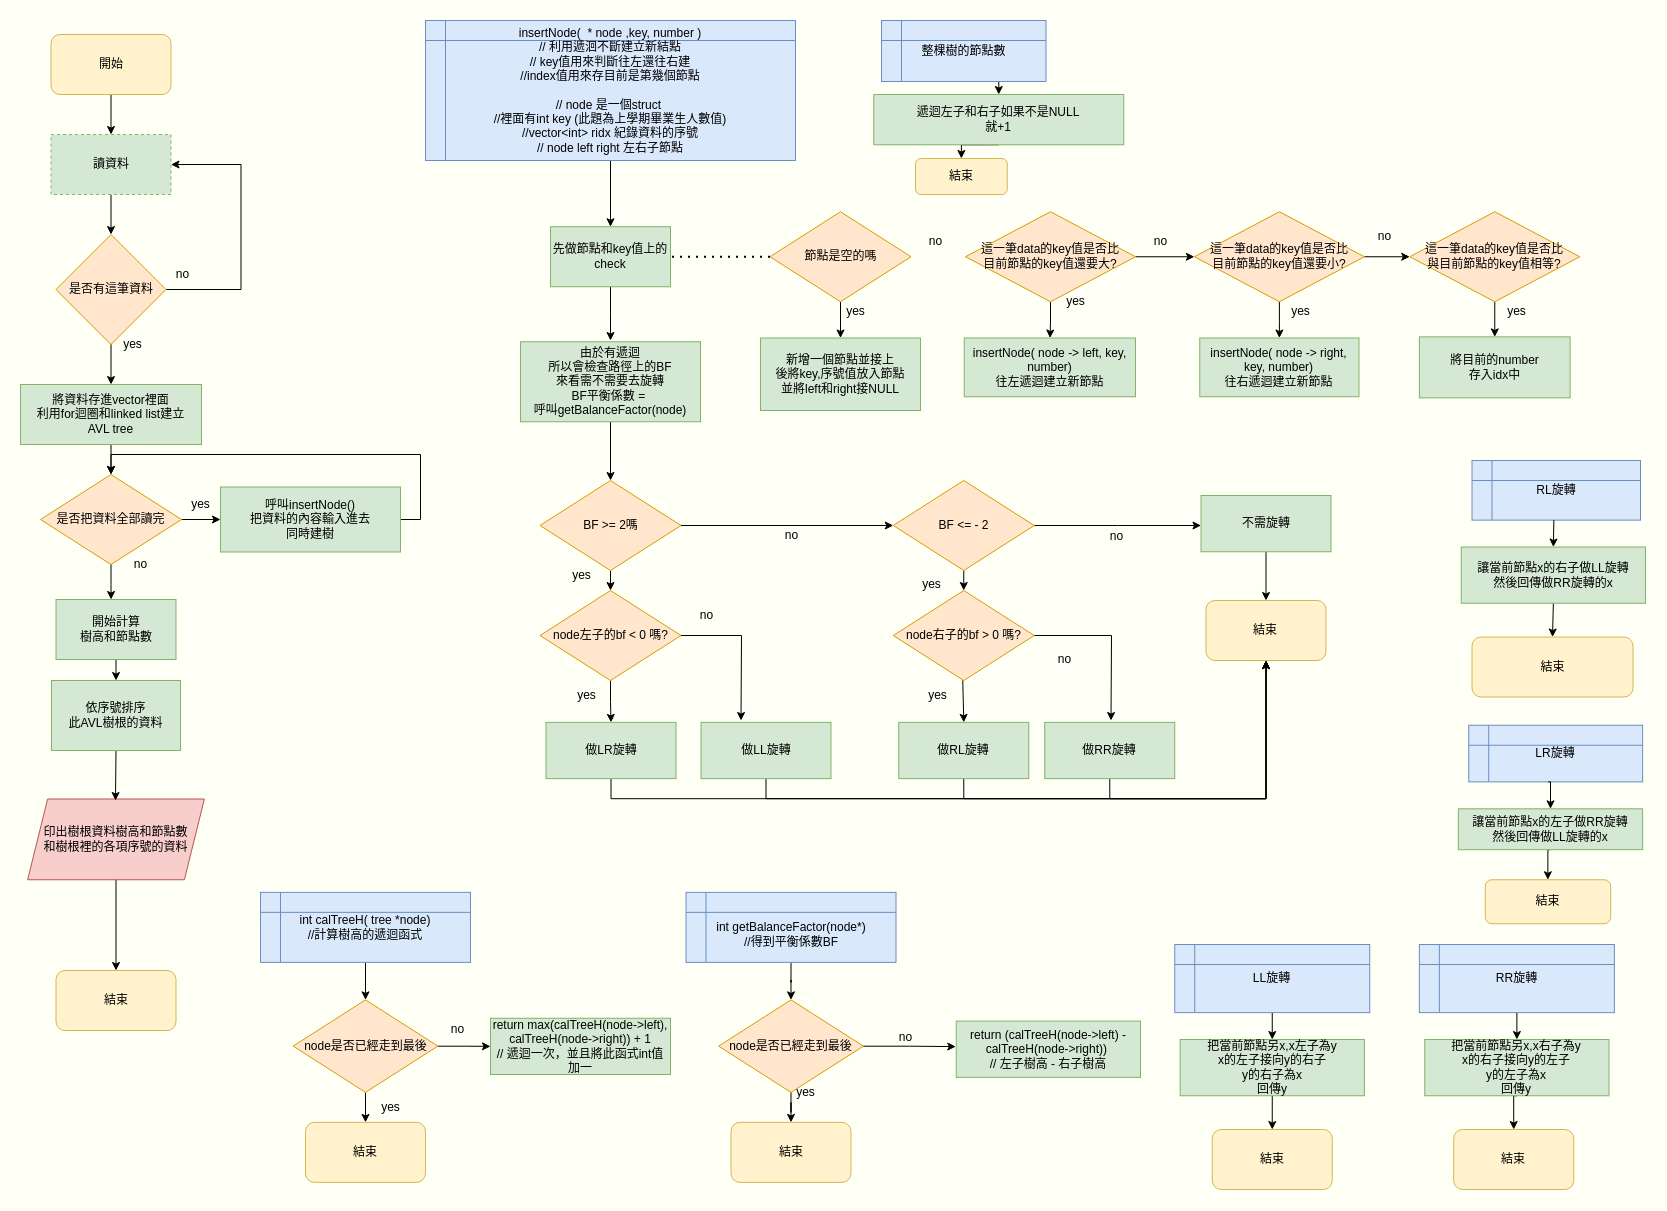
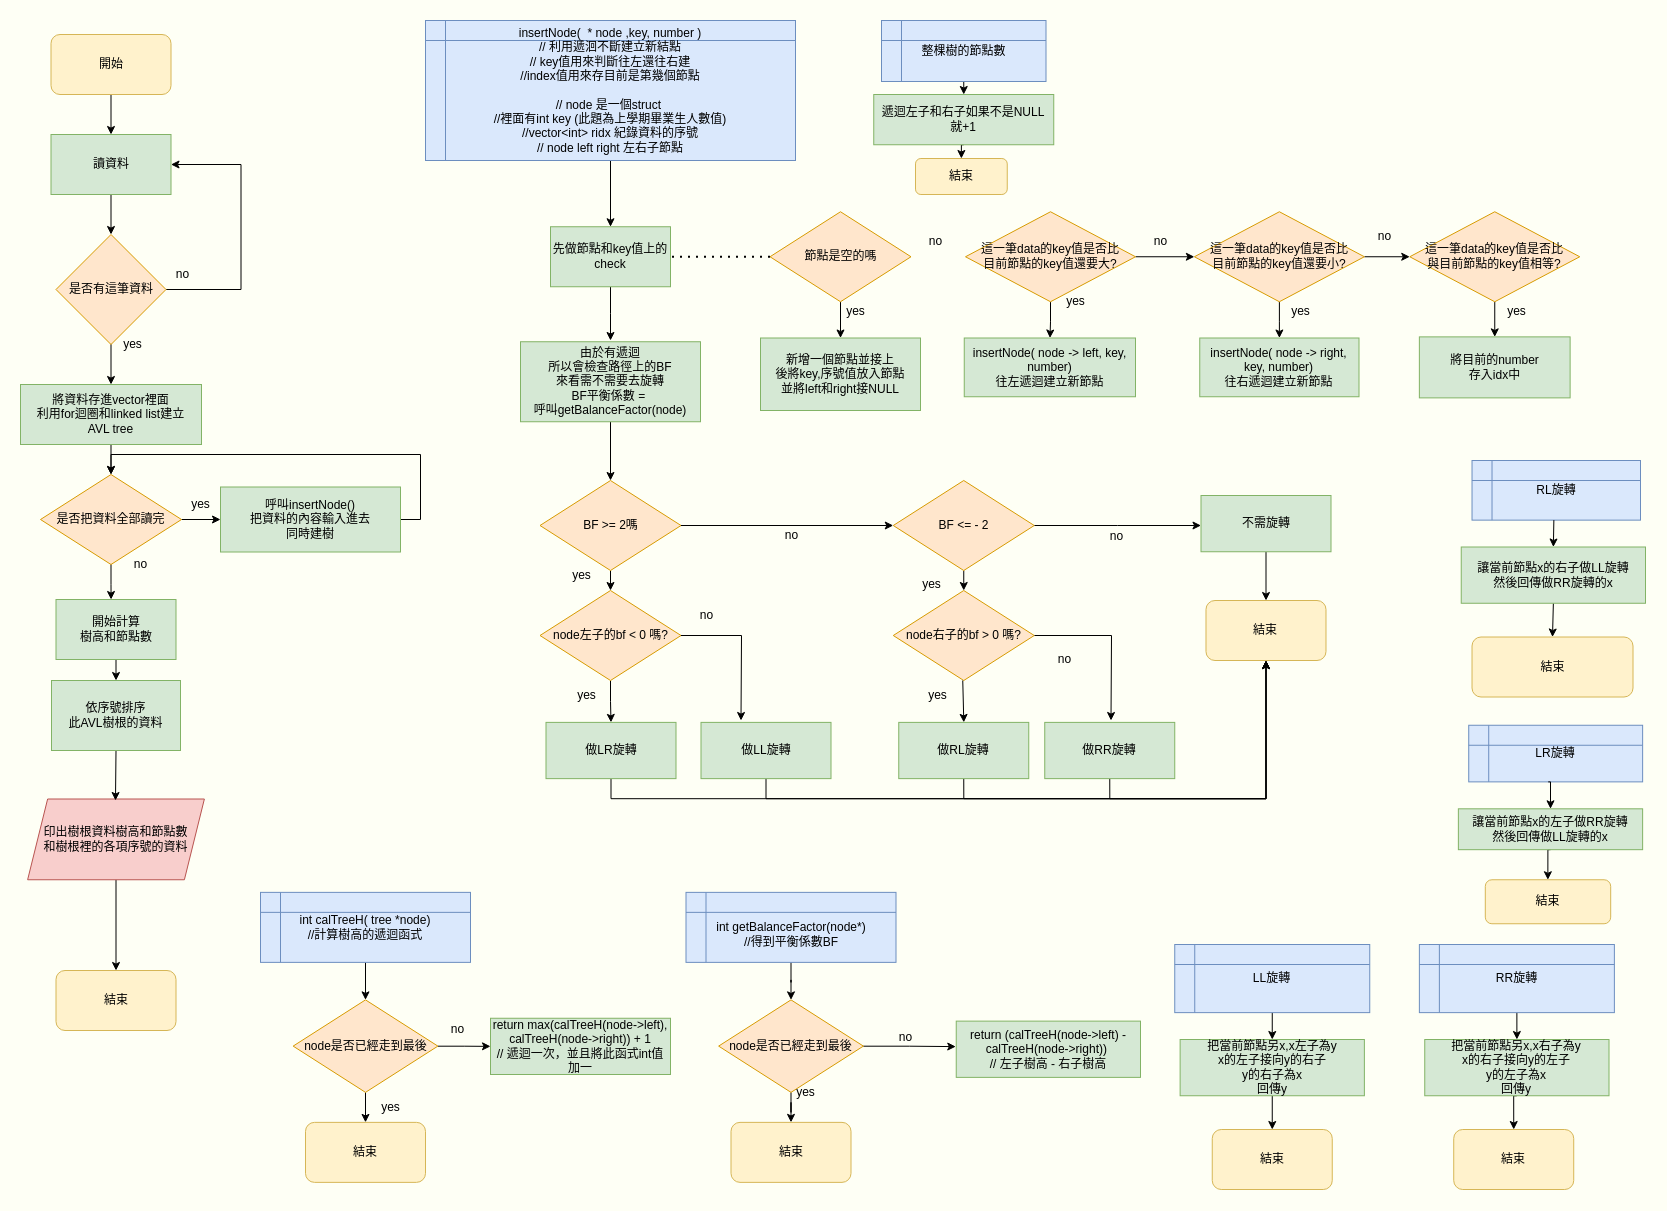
(999, 120) -> (964, 120)
(111, 165) -> (111, 165)
